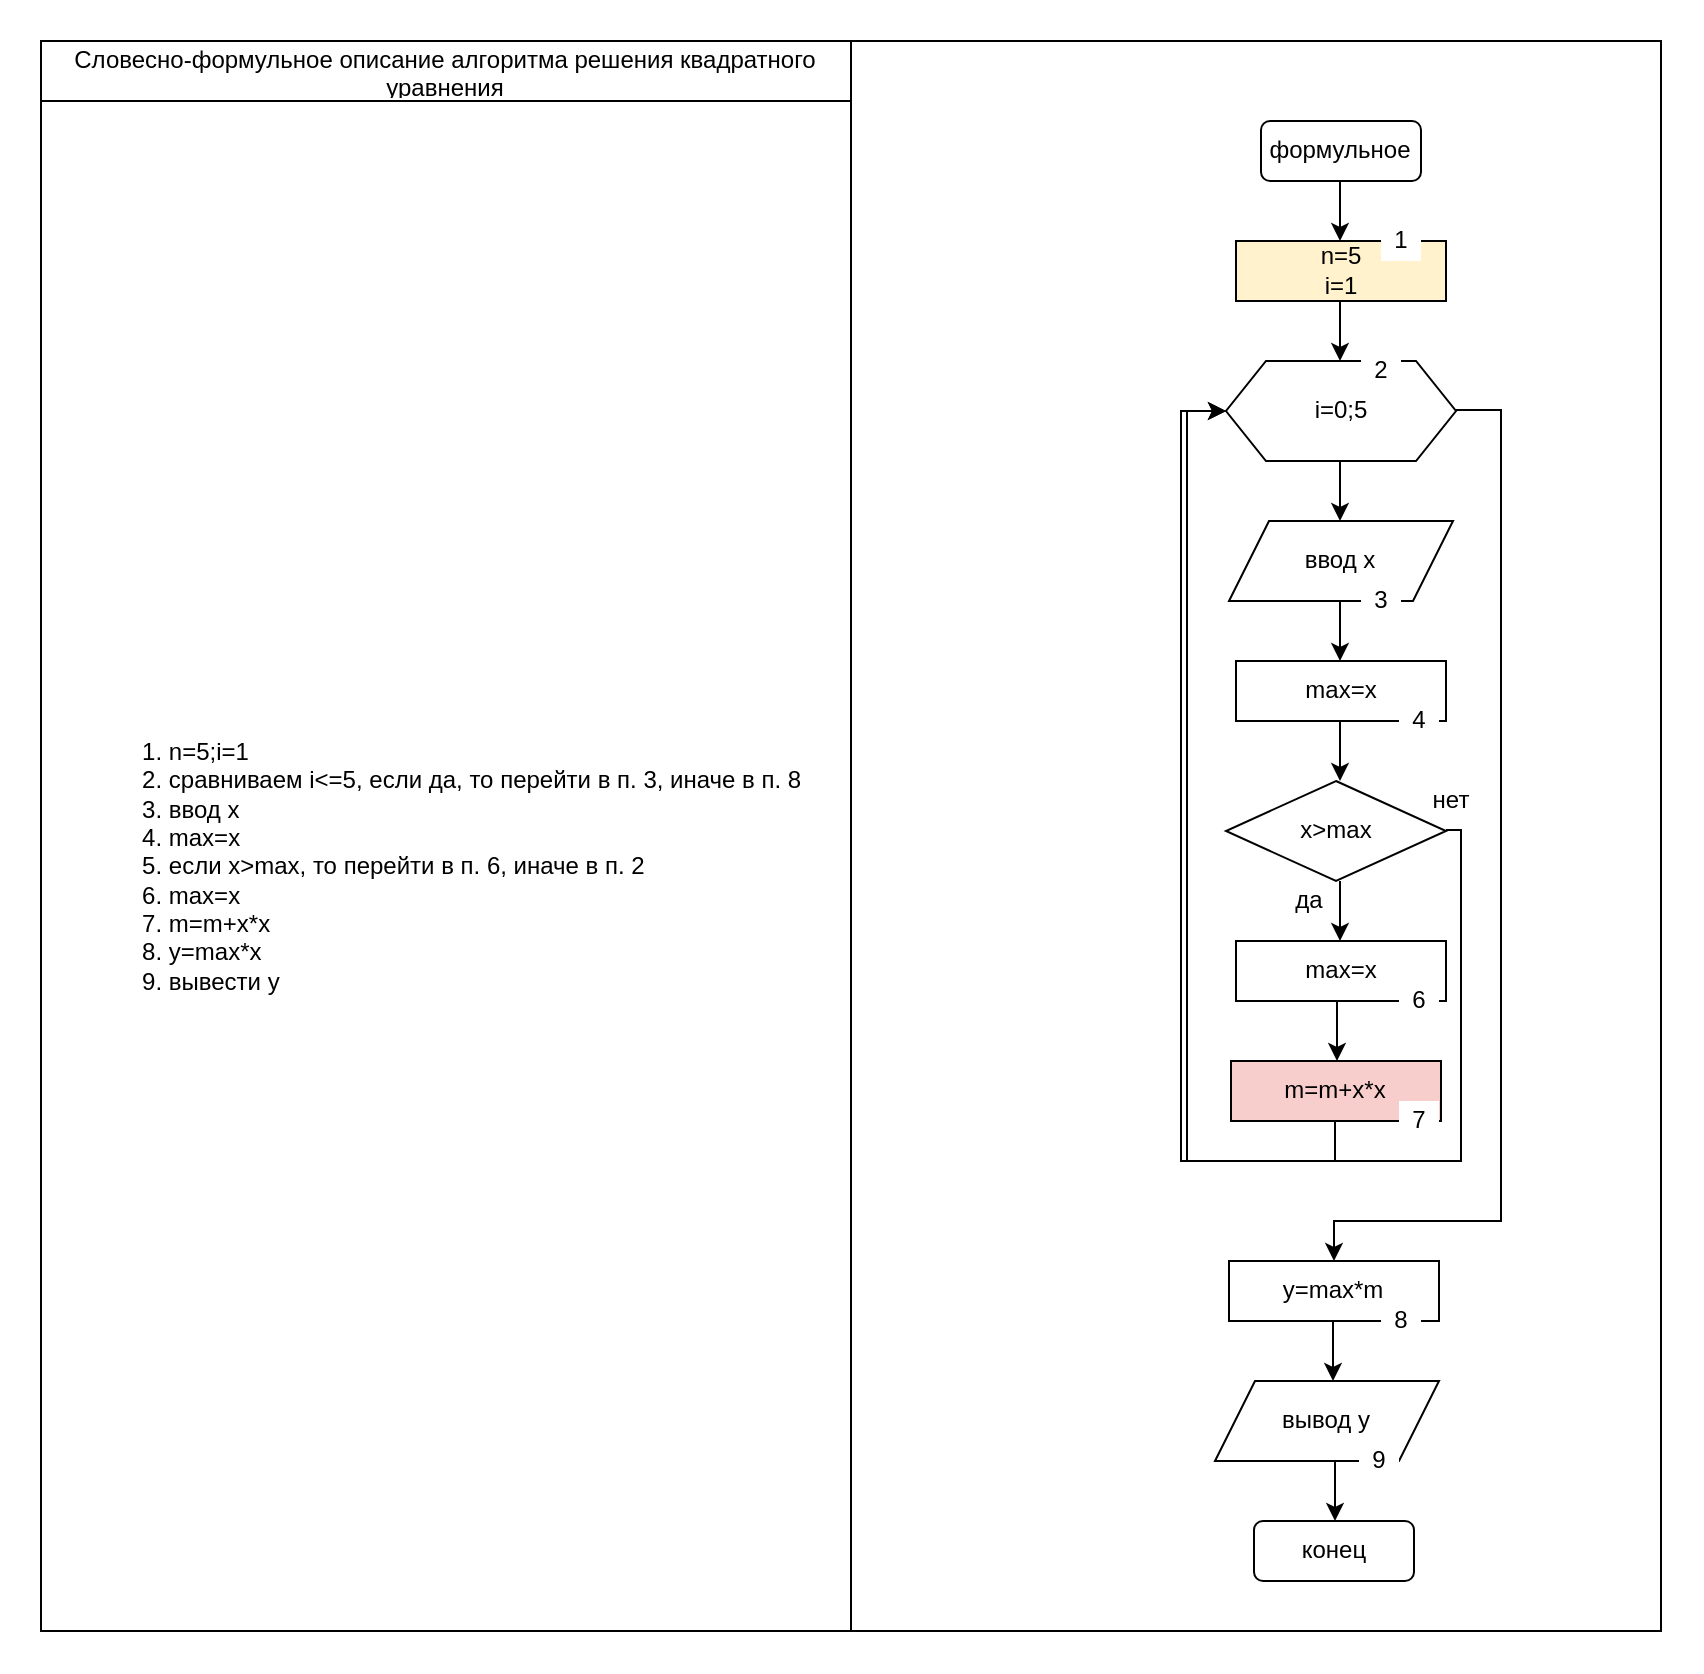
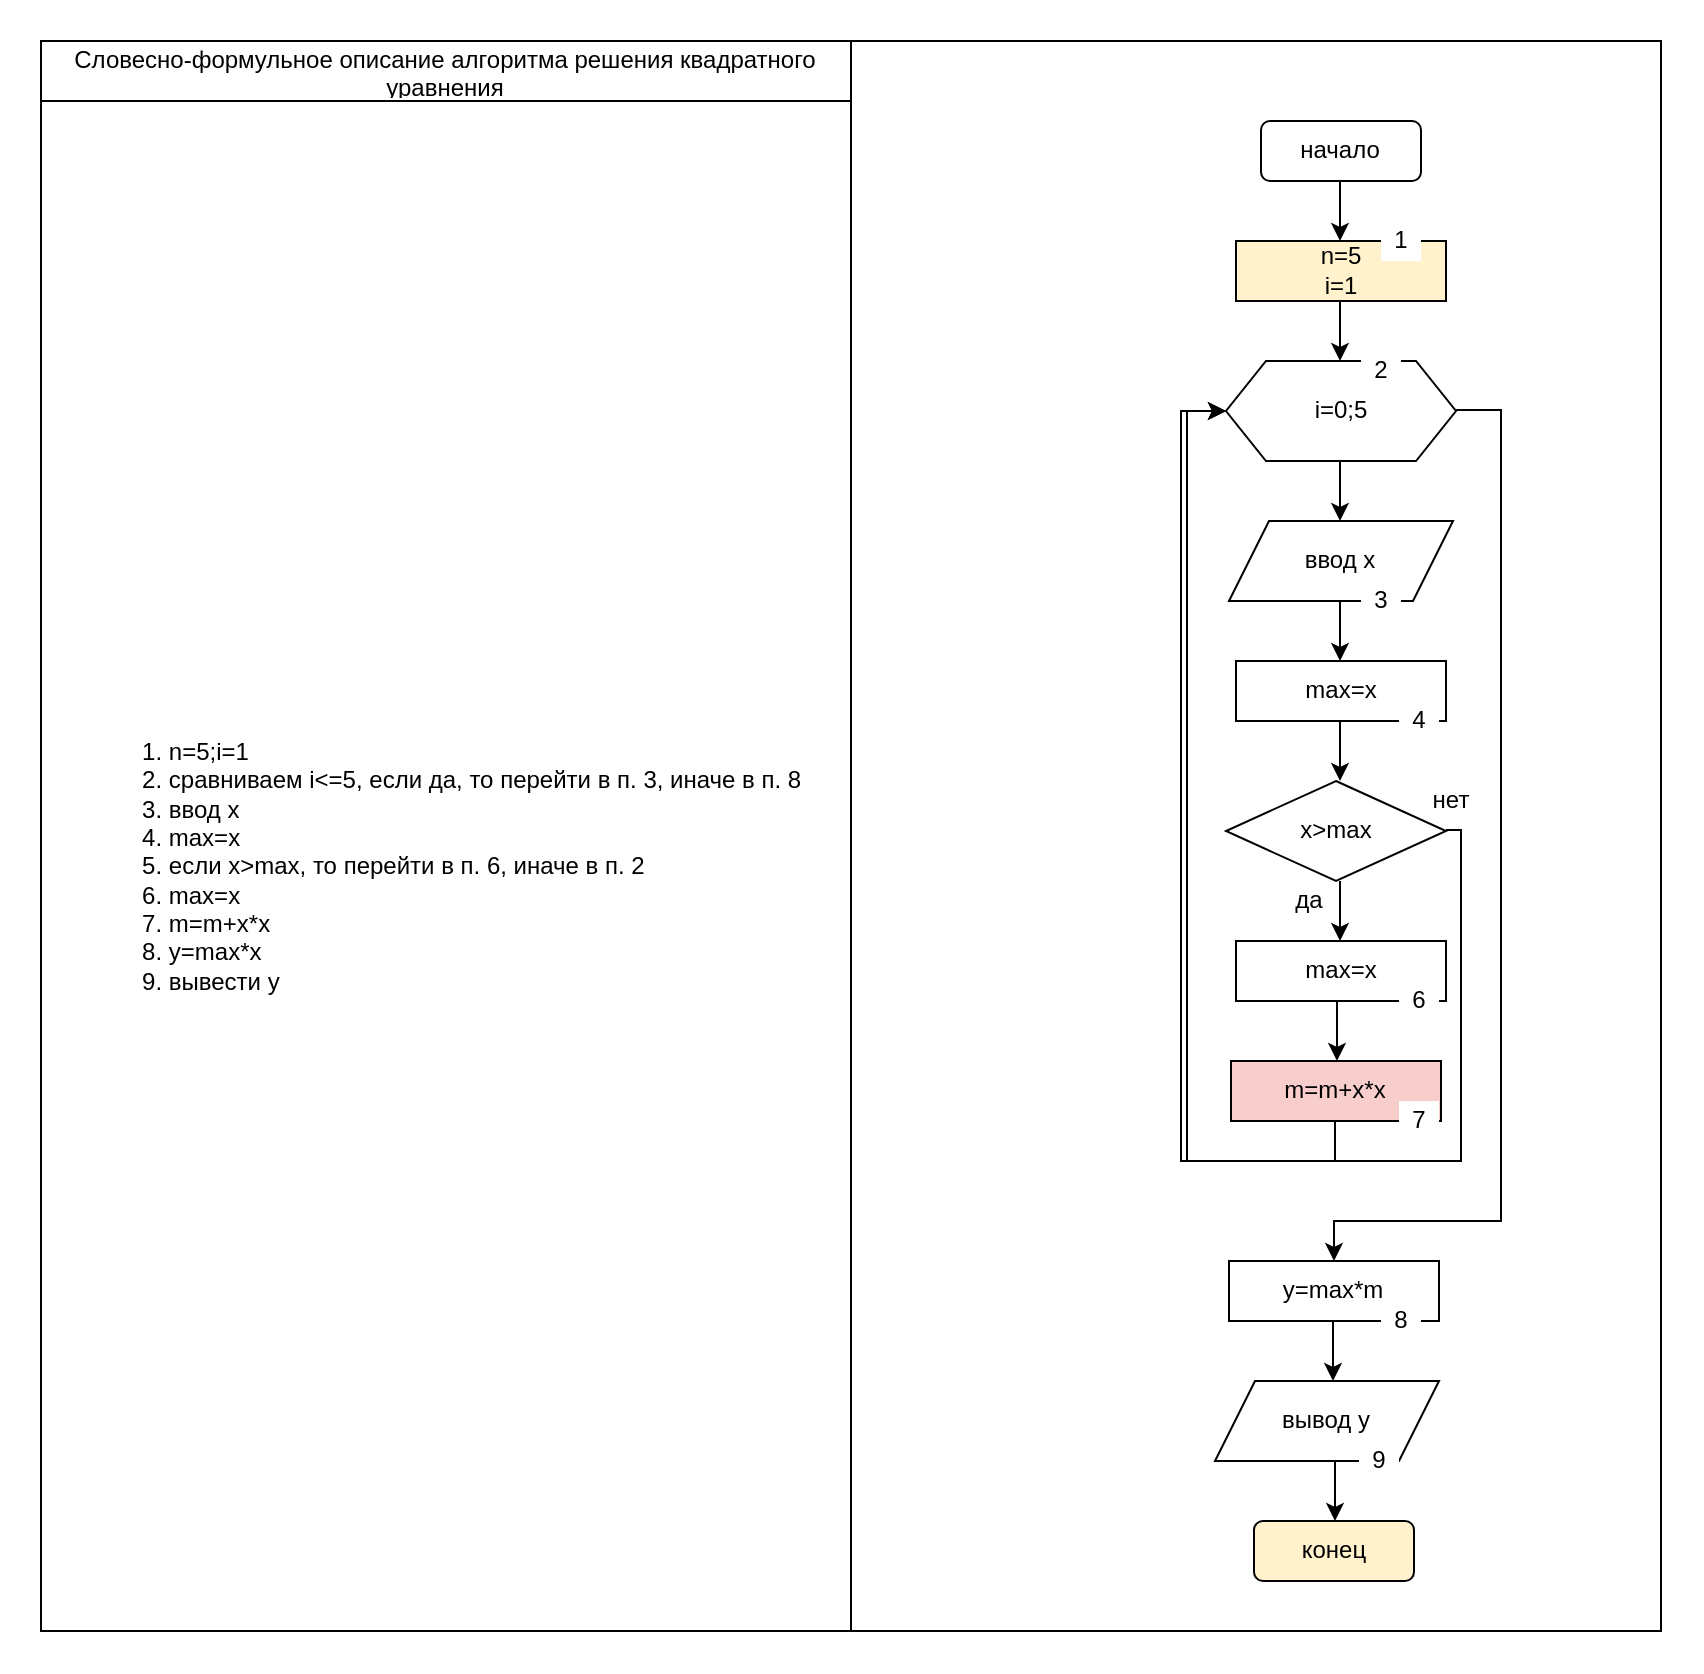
(1341, 151) -> (1341, 151)
(1334, 1551) -> (1334, 1551)
